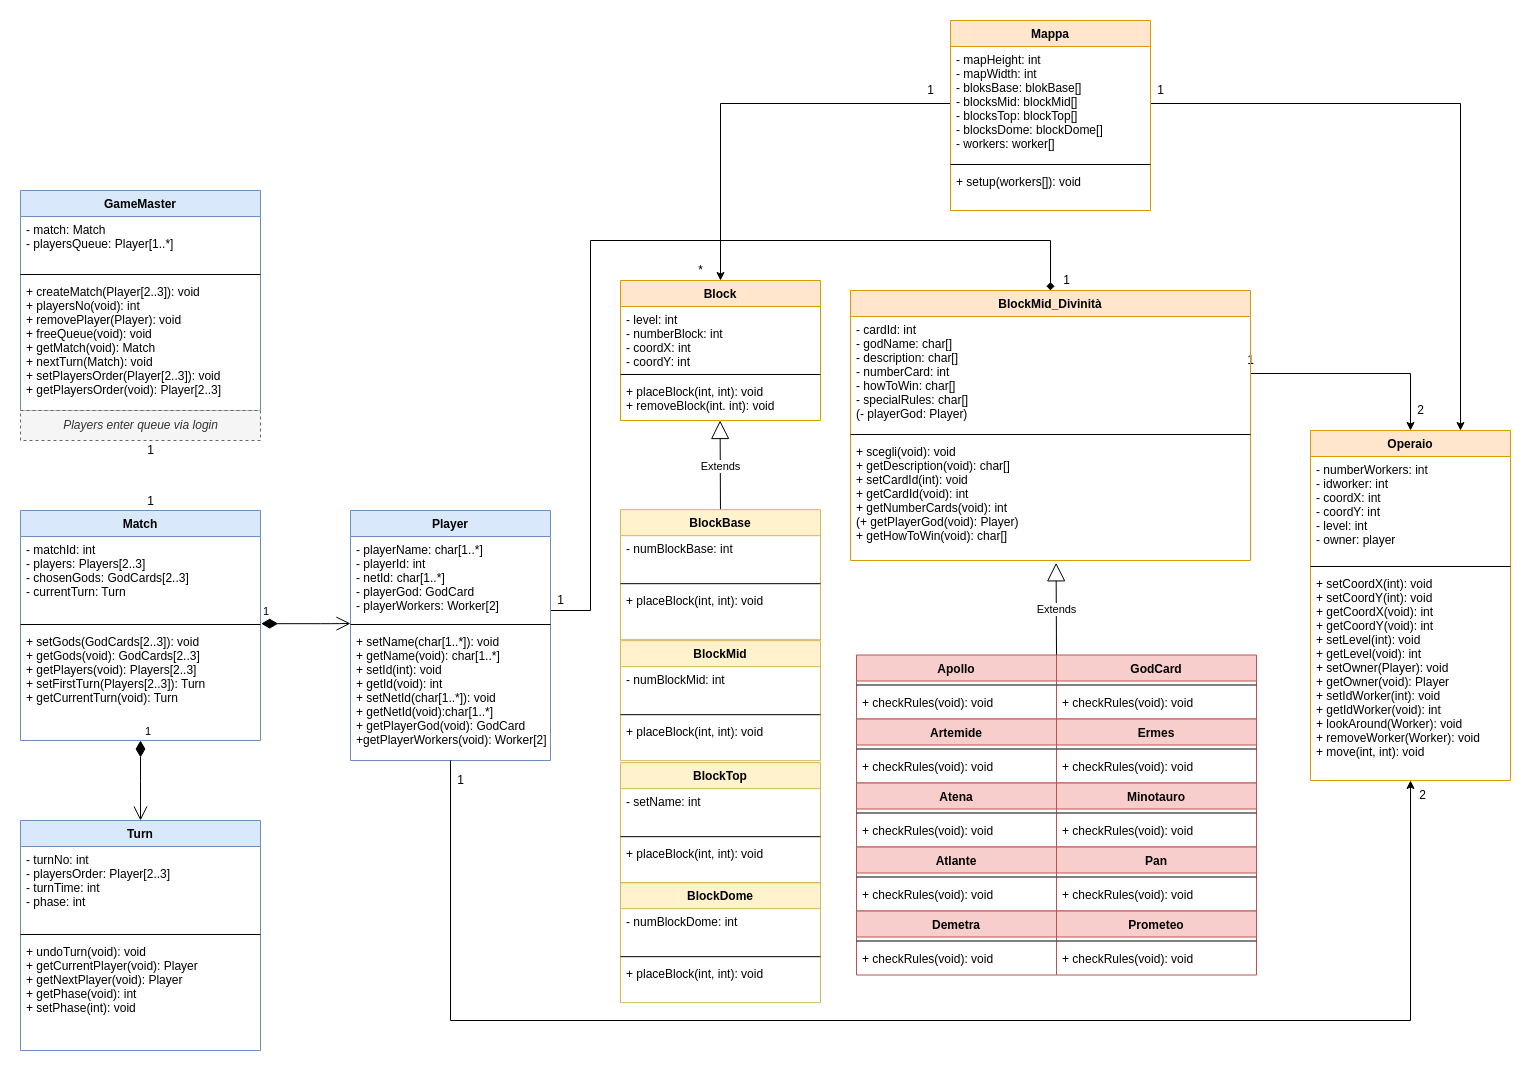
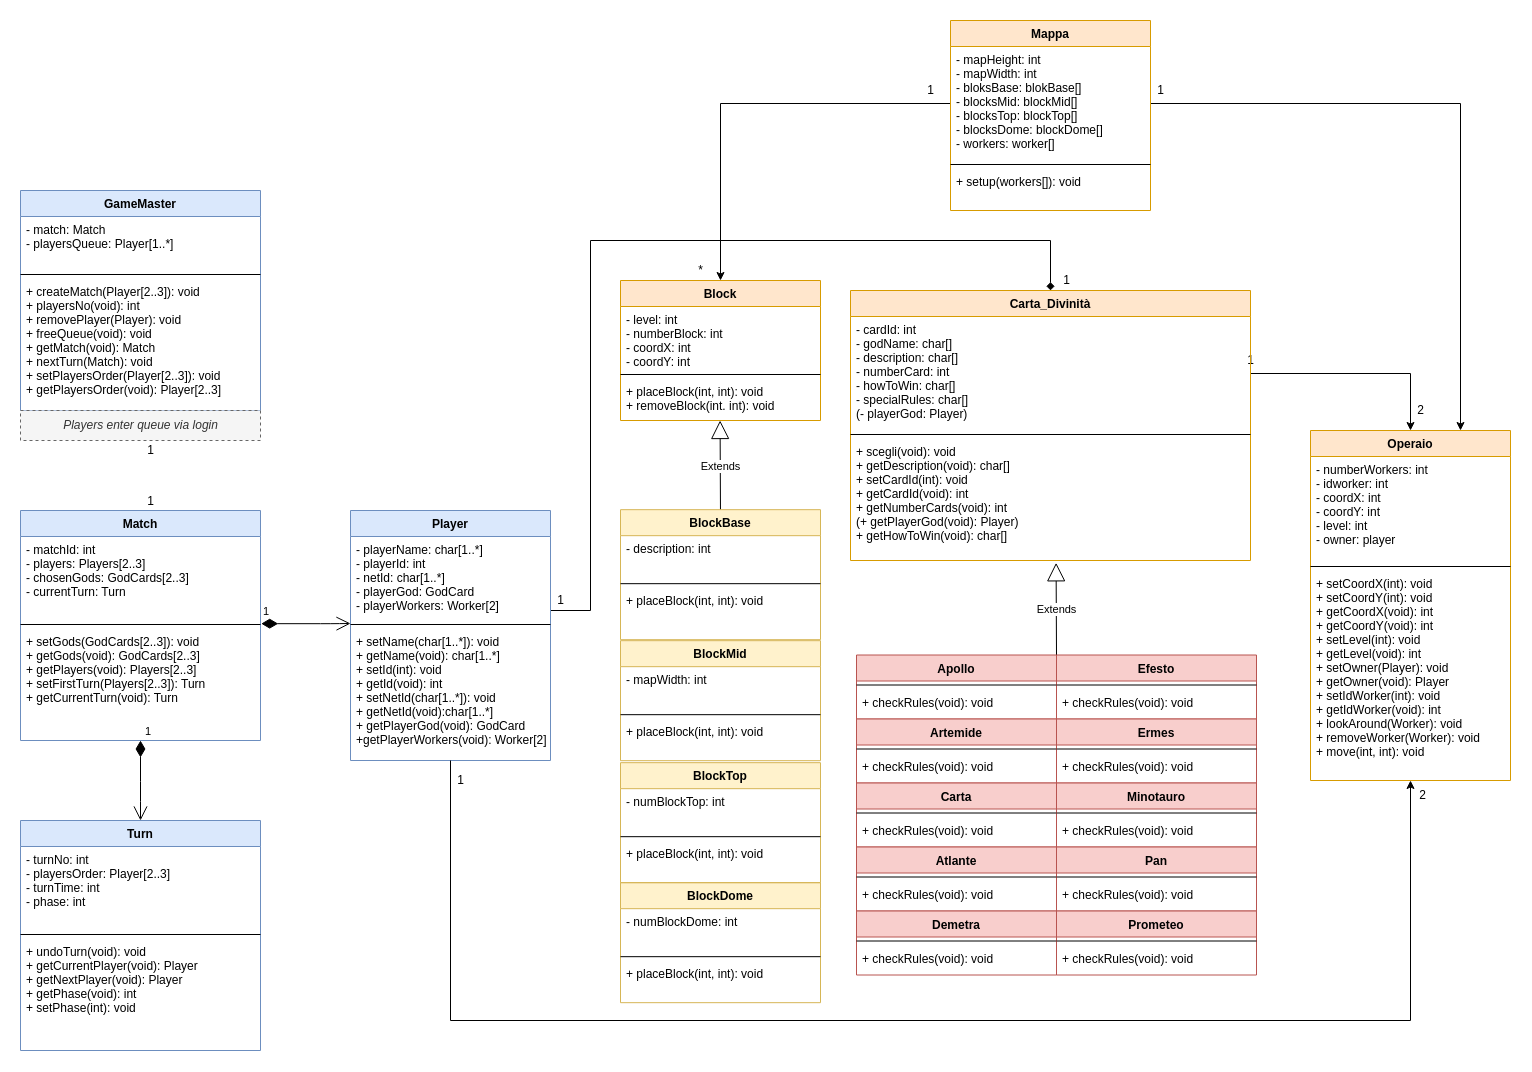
(1050, 304) -> (1050, 304)
(682, 549) -> (677, 549)
(1156, 669) -> (1156, 669)
(677, 680) -> (669, 680)
(956, 797) -> (956, 797)
(667, 802) -> (679, 802)
